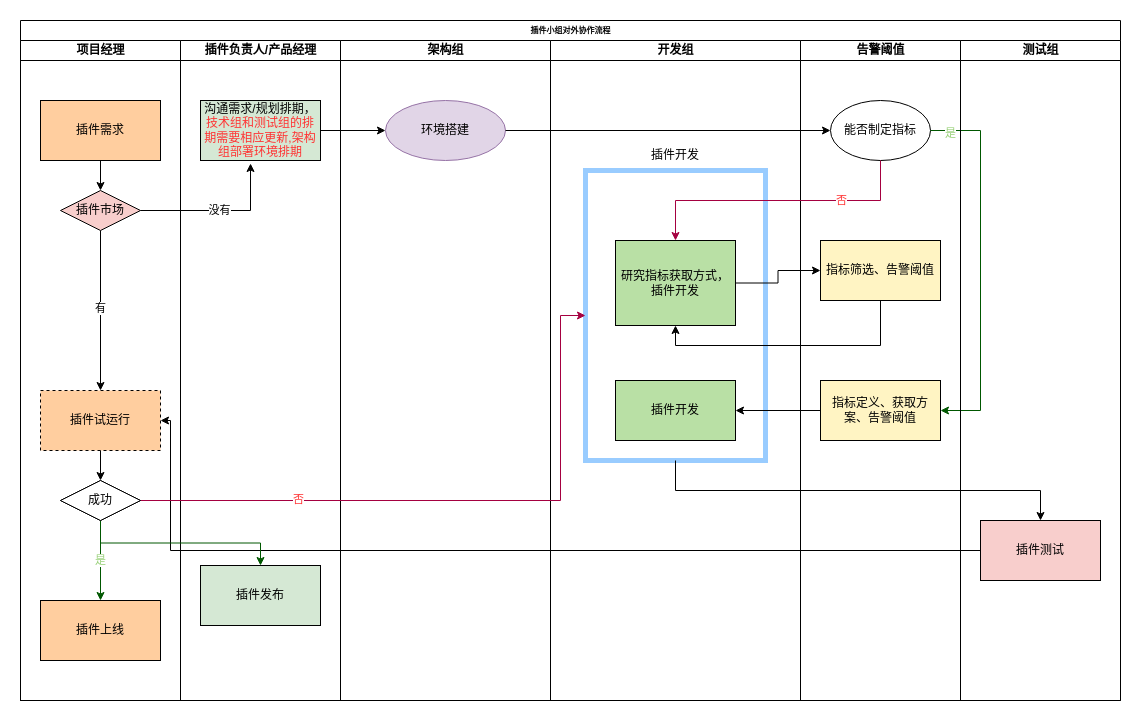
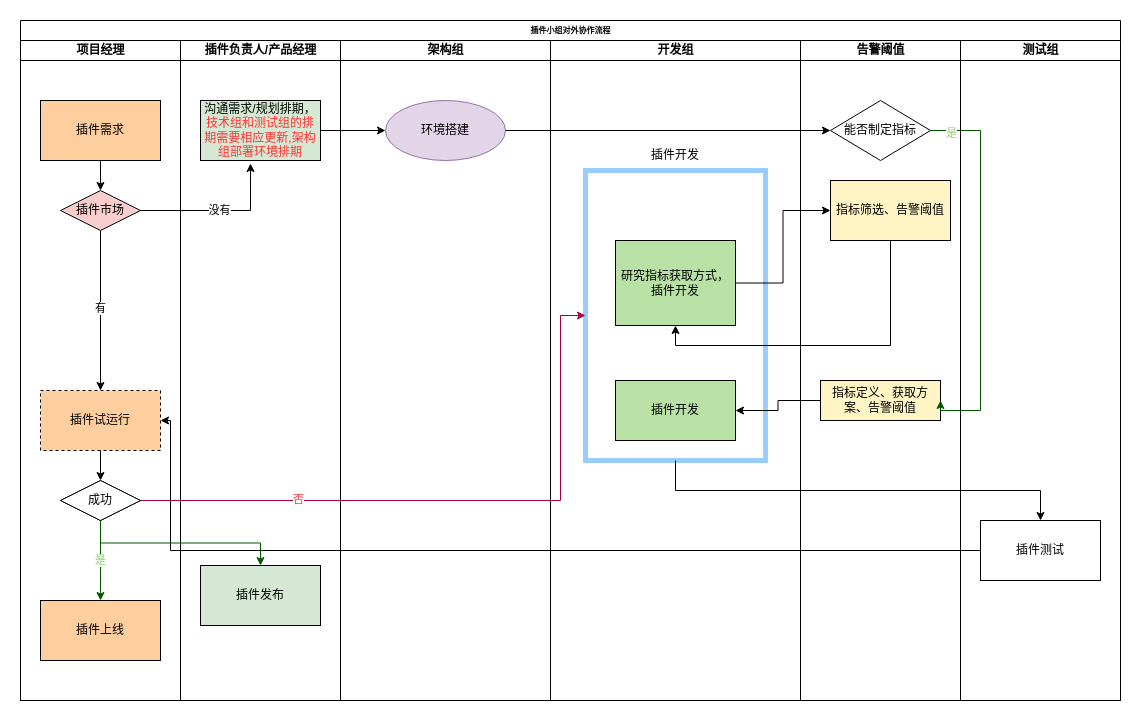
(881, 131) -> (881, 131)
(782, 201) -> none
(881, 271) -> (891, 211)
(881, 411) -> (881, 401)
(1041, 551) -> (1041, 551)
